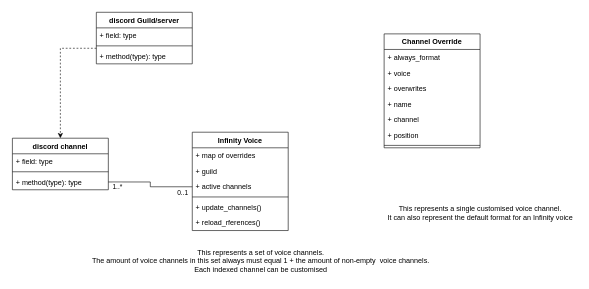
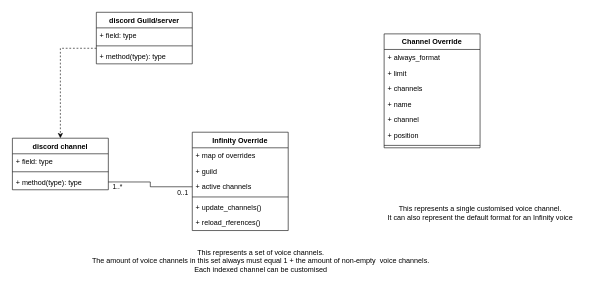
(401, 73) -> (399, 73)
(411, 89) -> (407, 89)
(240, 140) -> (240, 140)
